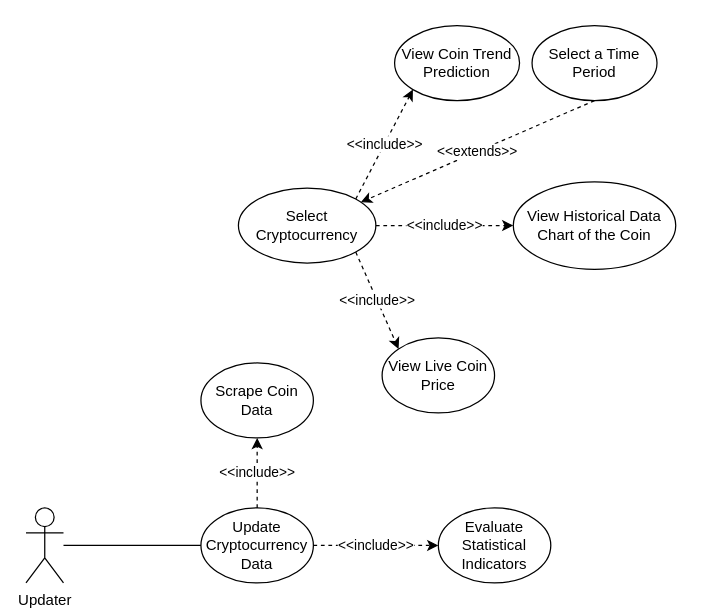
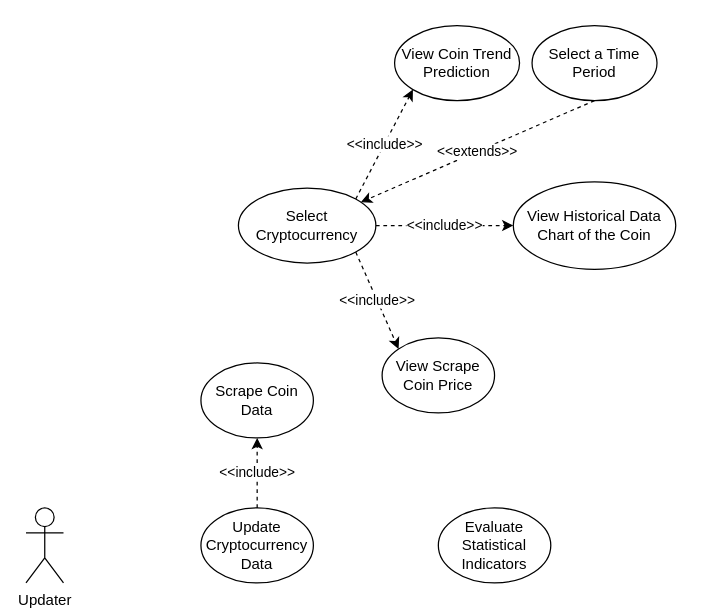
(438, 376) -> (438, 376)
(131, 546) -> none
(371, 546) -> none
